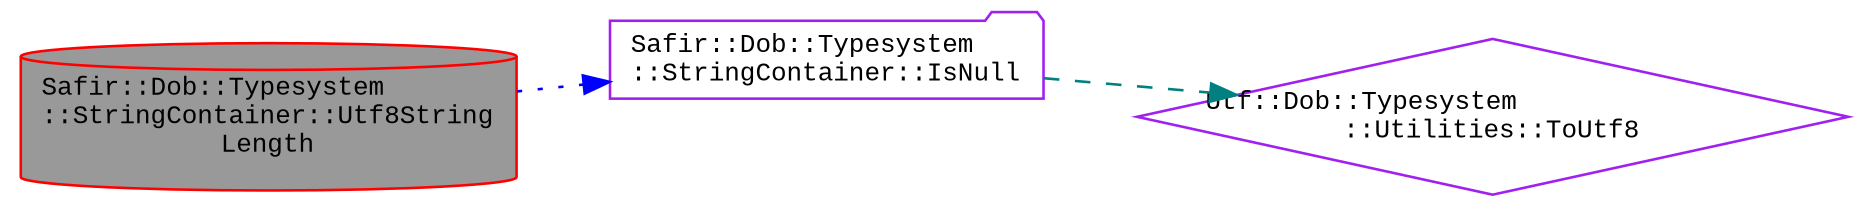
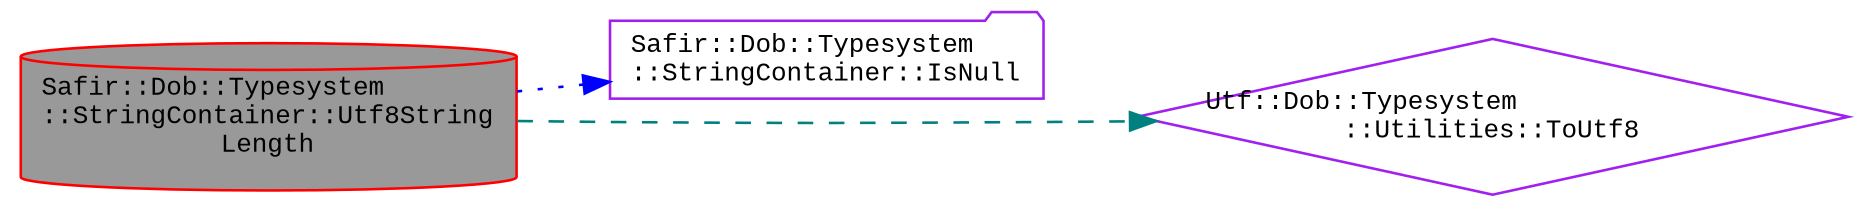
(1127, 85) -> (823, 123)
